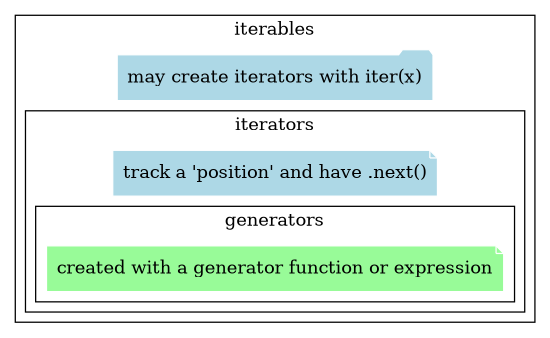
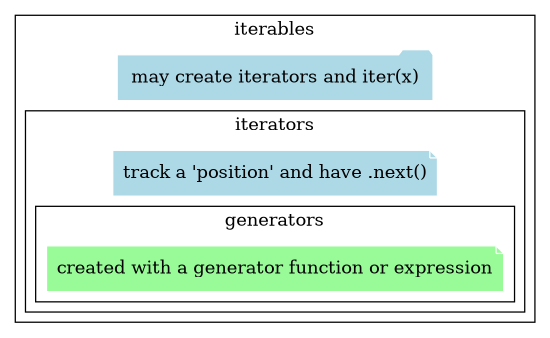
(275, 78) -> (275, 78)
